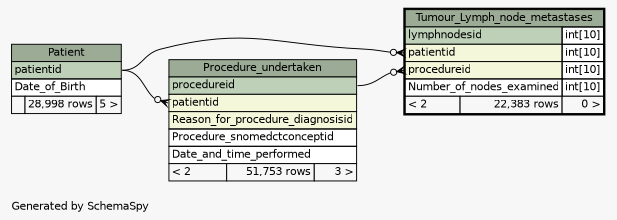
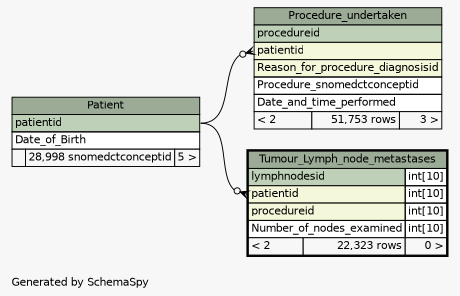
(375, 81) -> none
(61, 104) -> (100, 157)
(526, 104) -> (370, 246)
